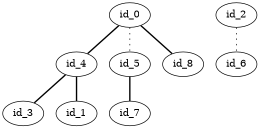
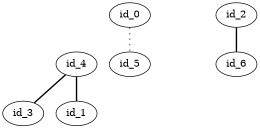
(103, 40) -> none
(236, 40) -> (236, 40)
(183, 64) -> none
(130, 113) -> none
